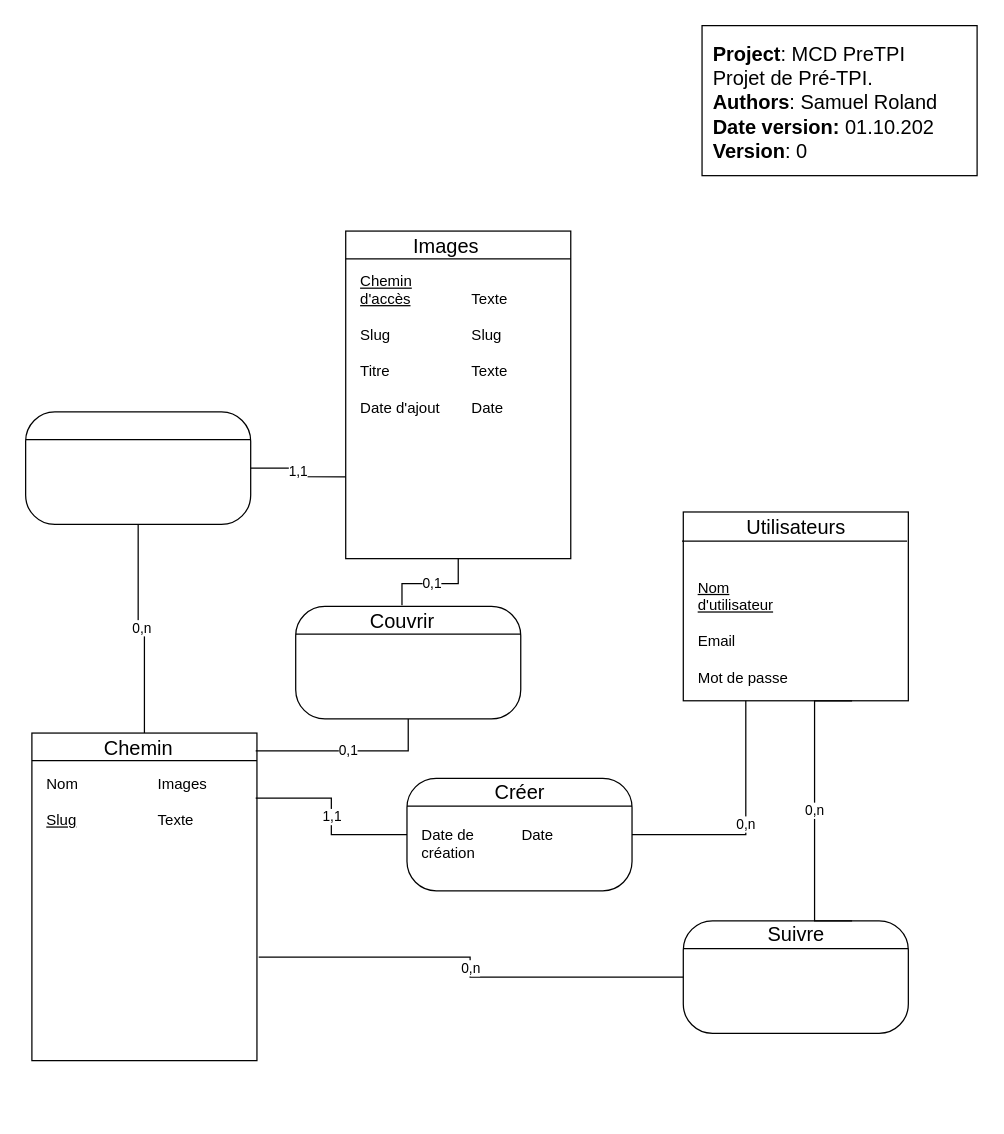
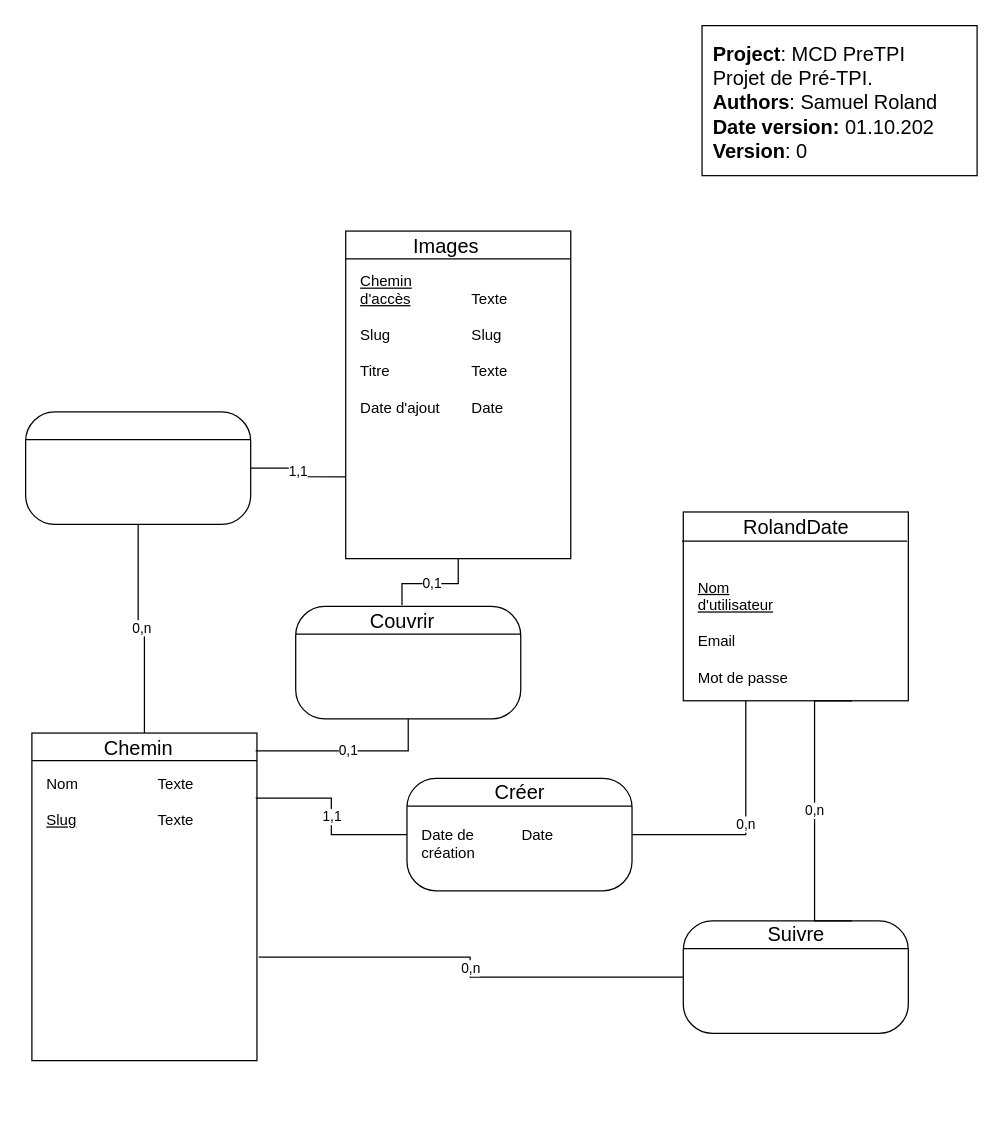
(796, 528) -> (796, 528)
(183, 794) -> (179, 794)
